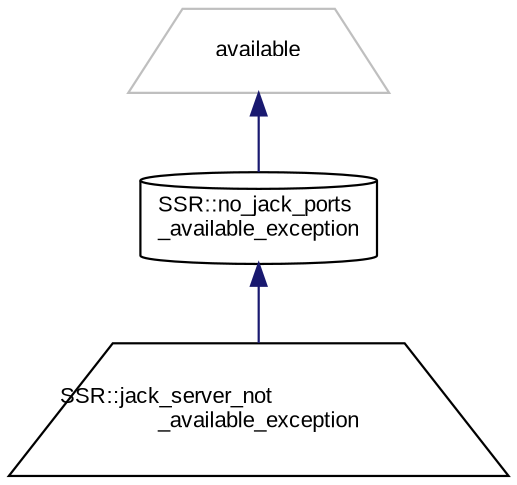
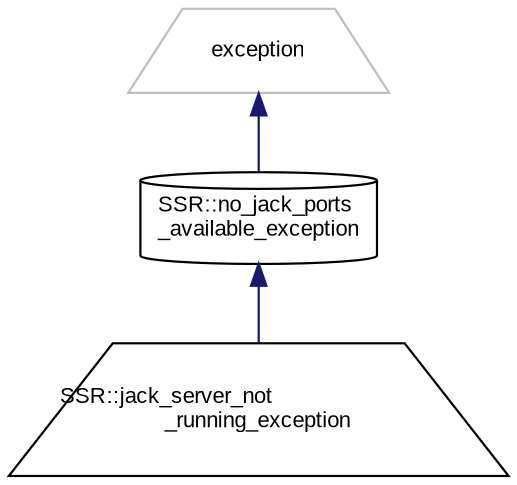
(259, 51) -> (259, 51)
(259, 410) -> (259, 410)
